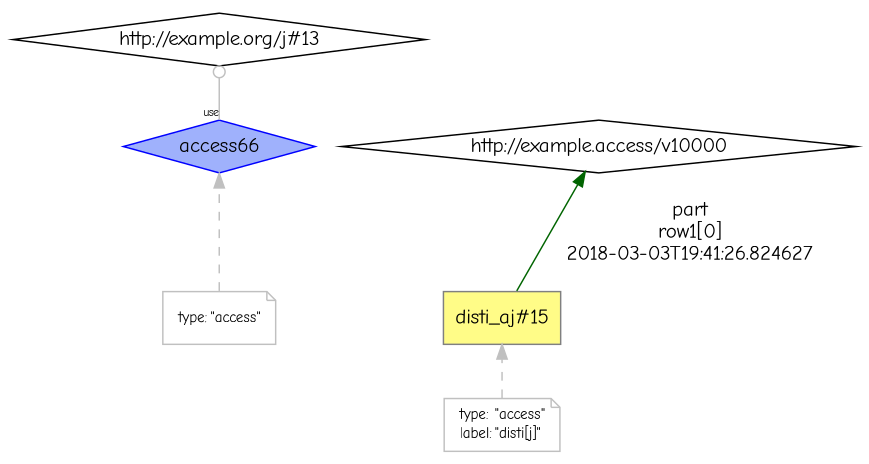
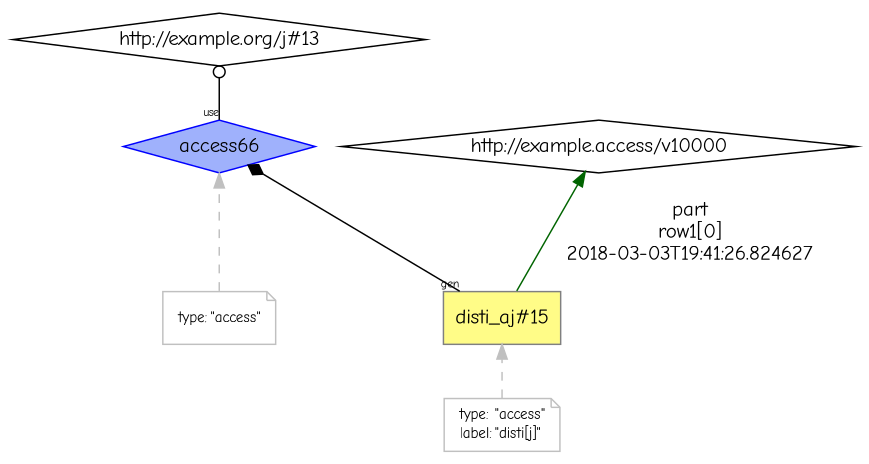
(219, 99) -> (219, 99)
none -> (362, 233)
